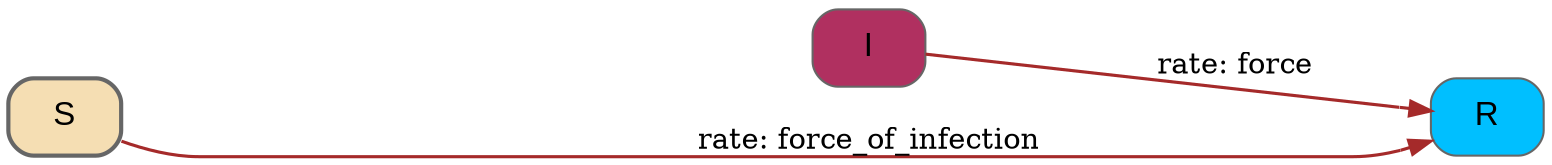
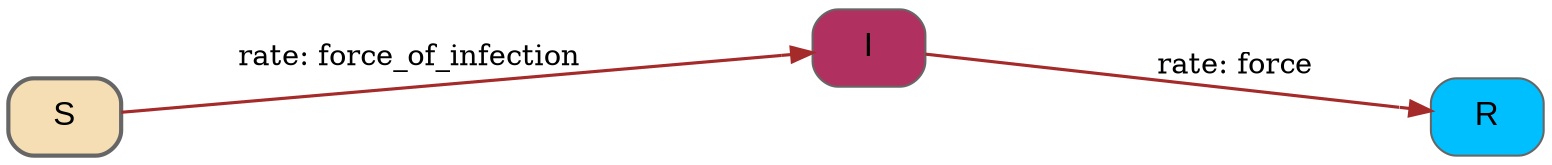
(760, 157) -> (451, 84)
